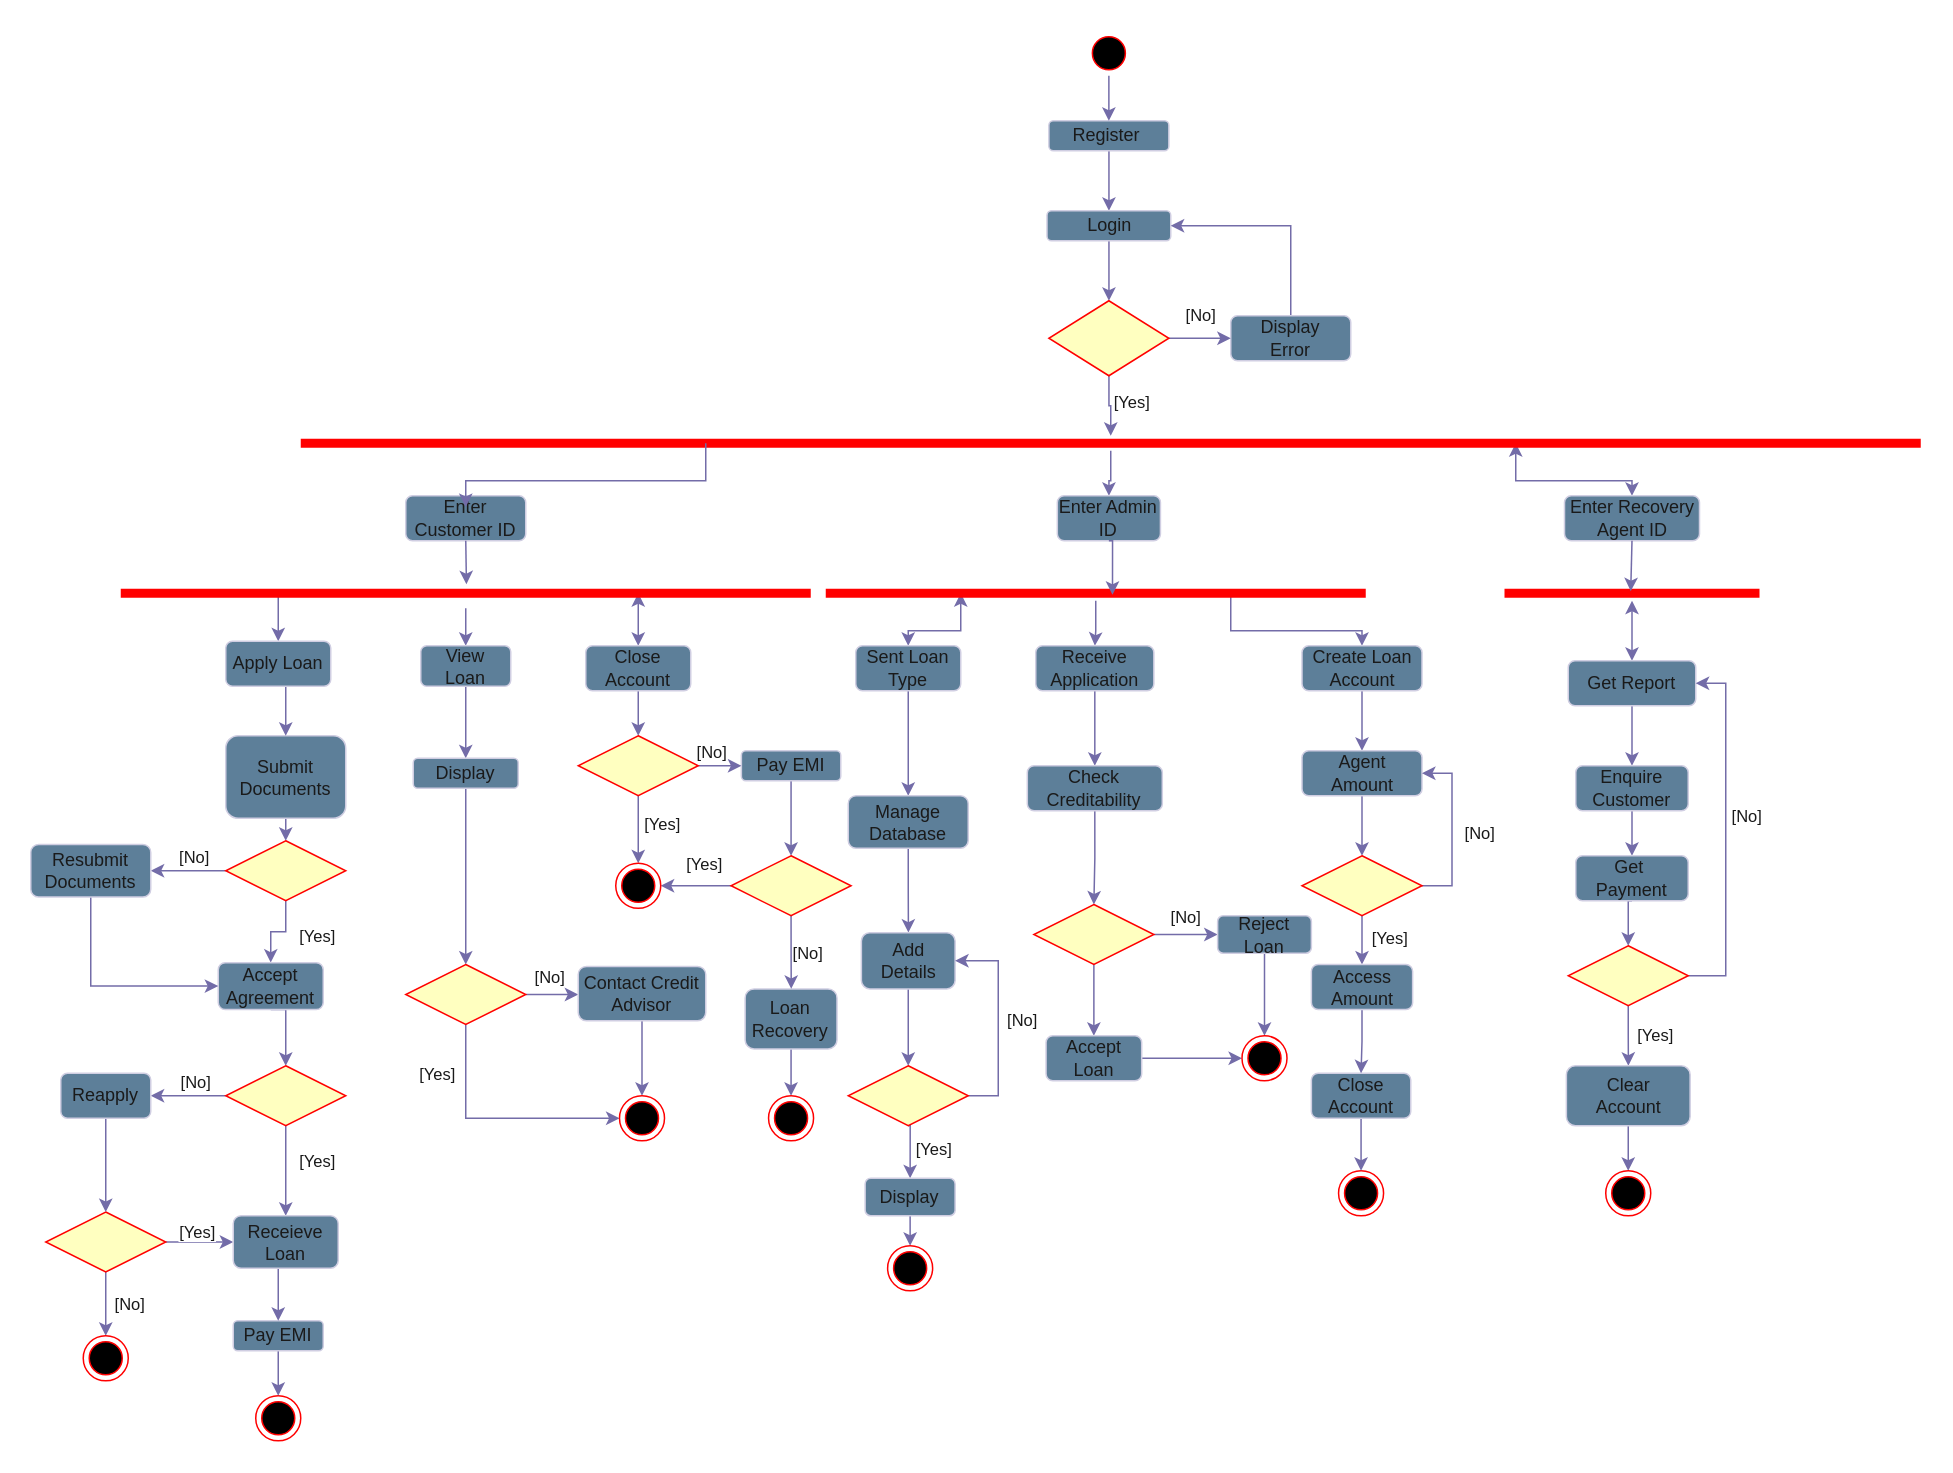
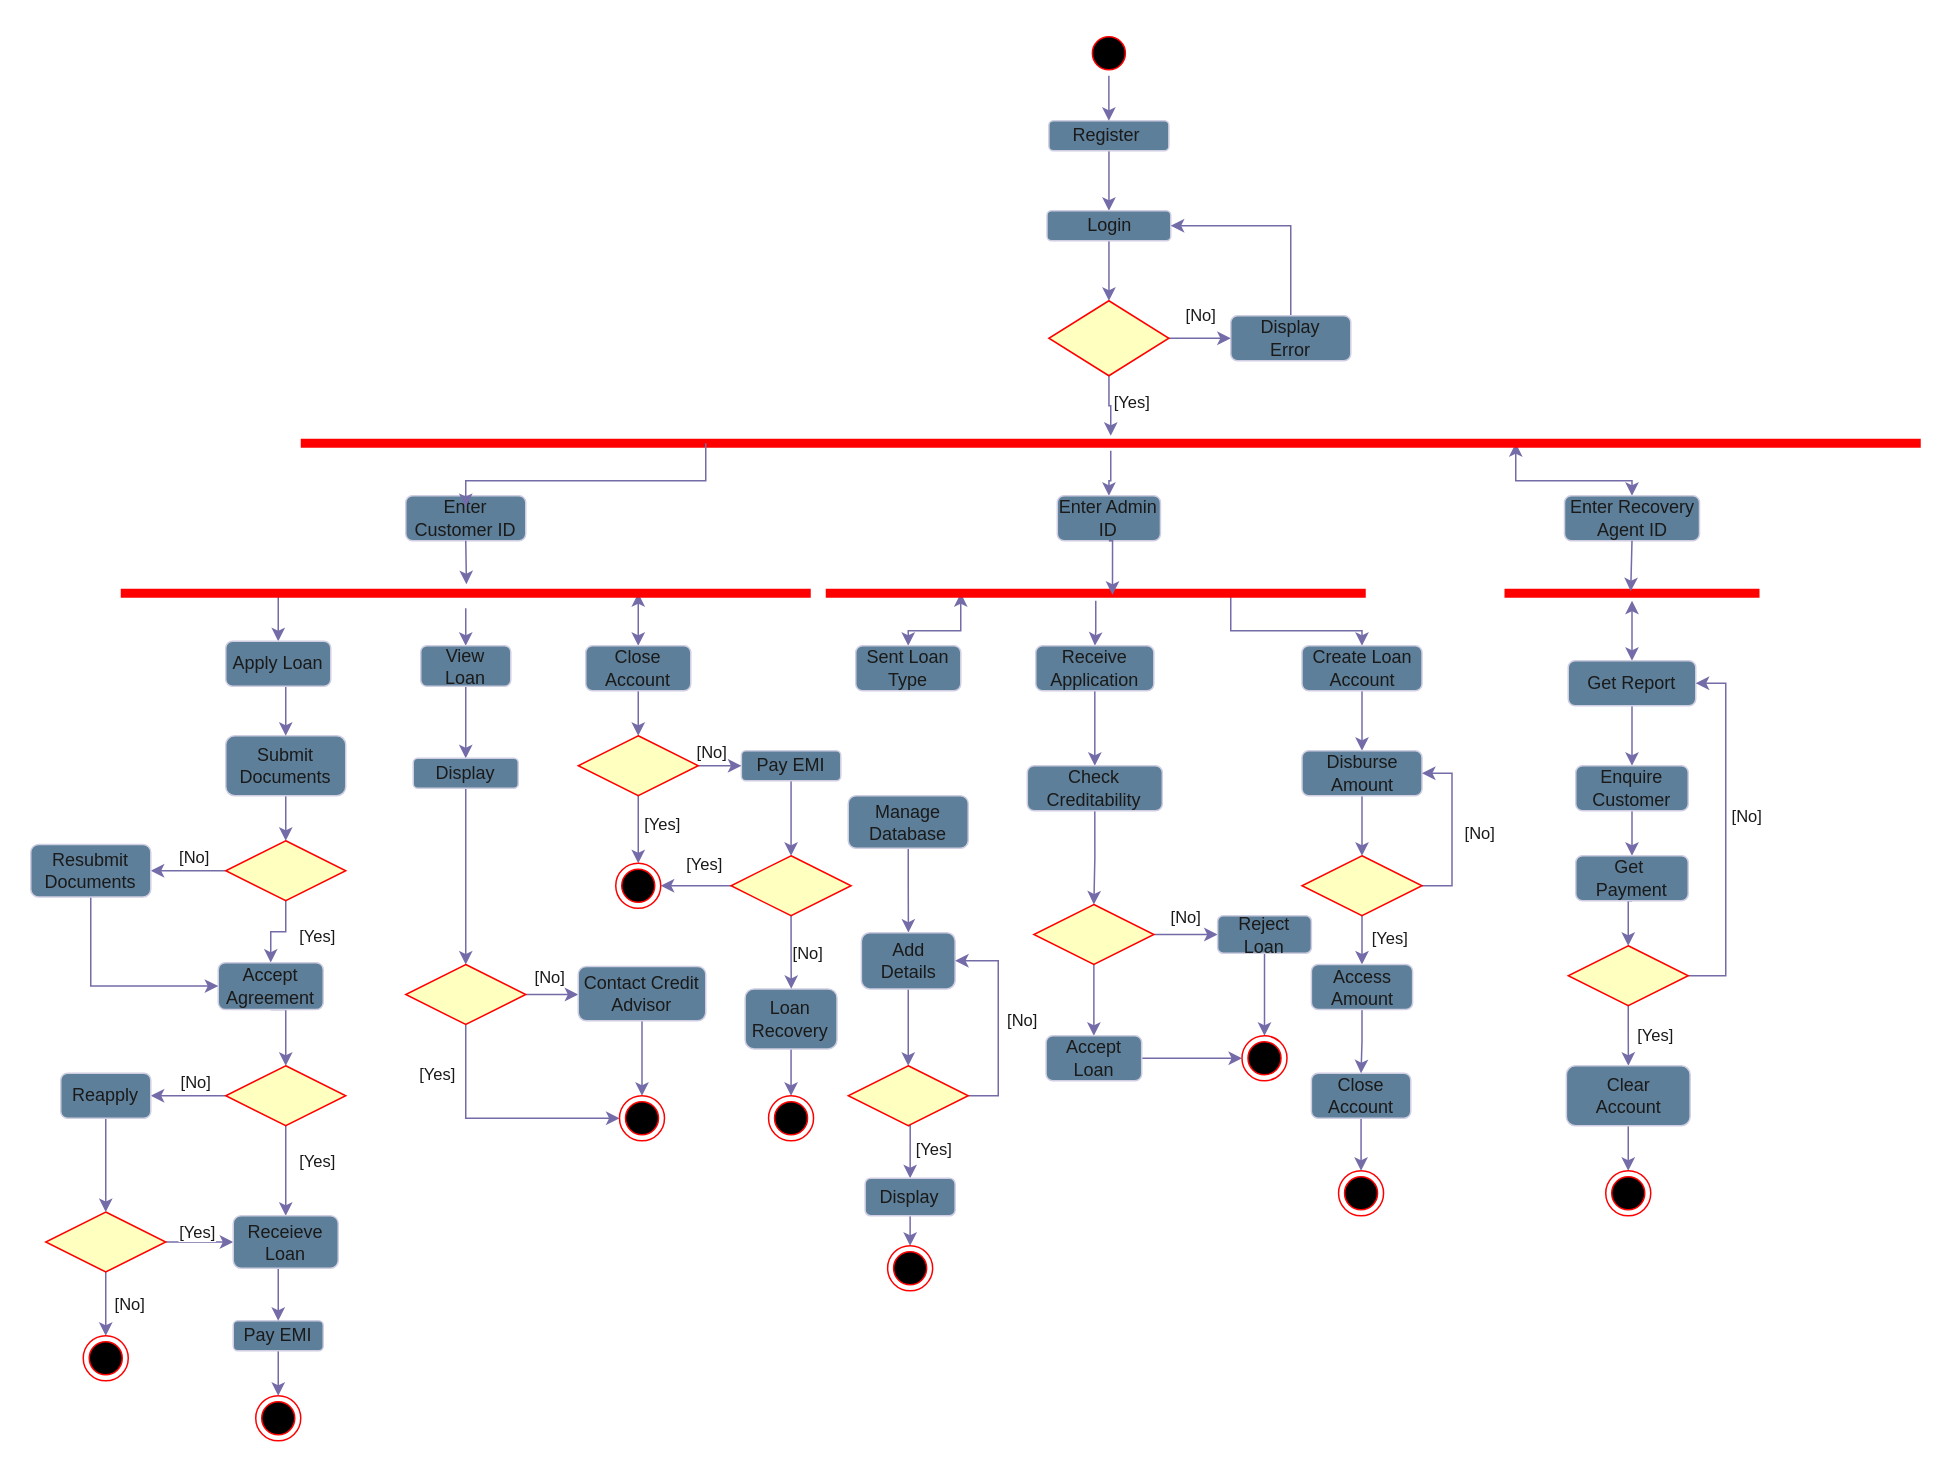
(908, 738) -> none
(1363, 773) -> (1363, 773)
(286, 777) -> (286, 766)
